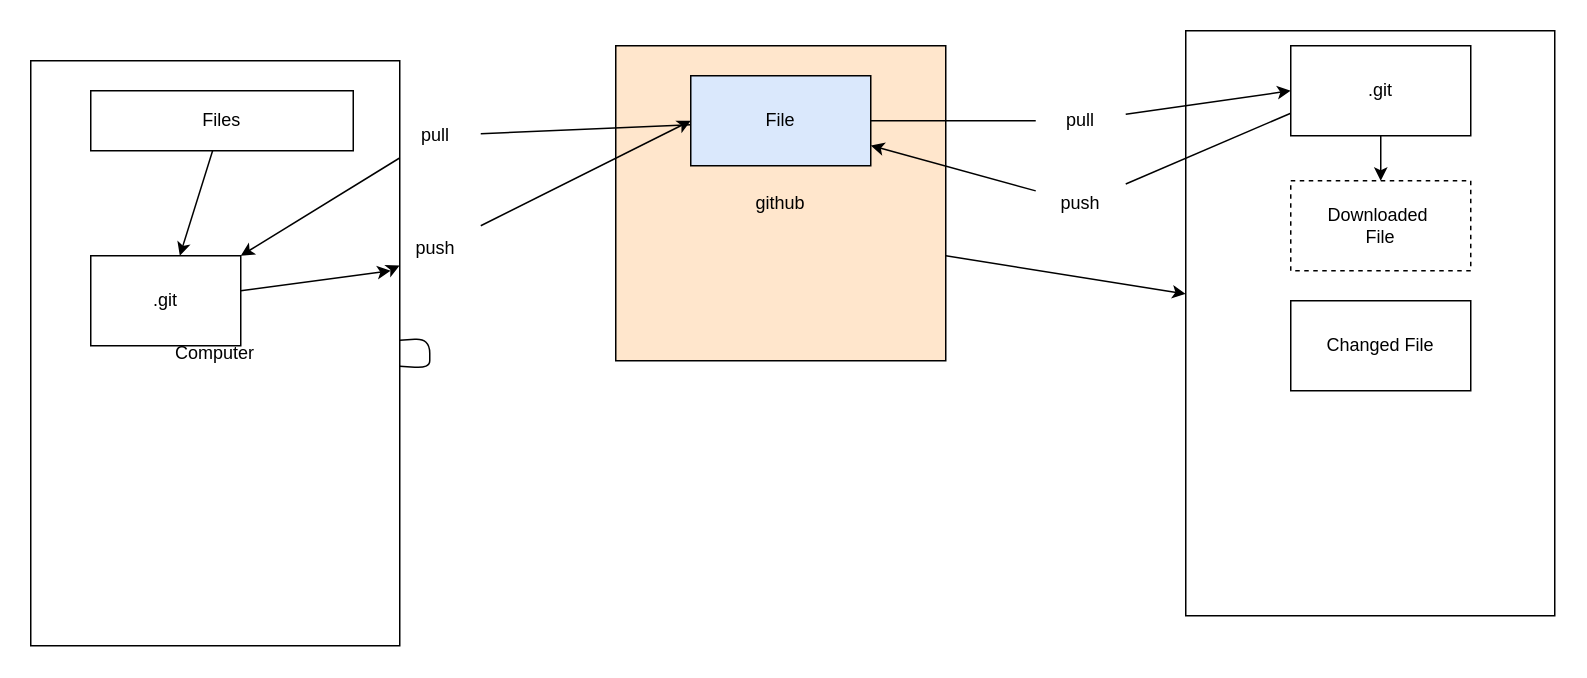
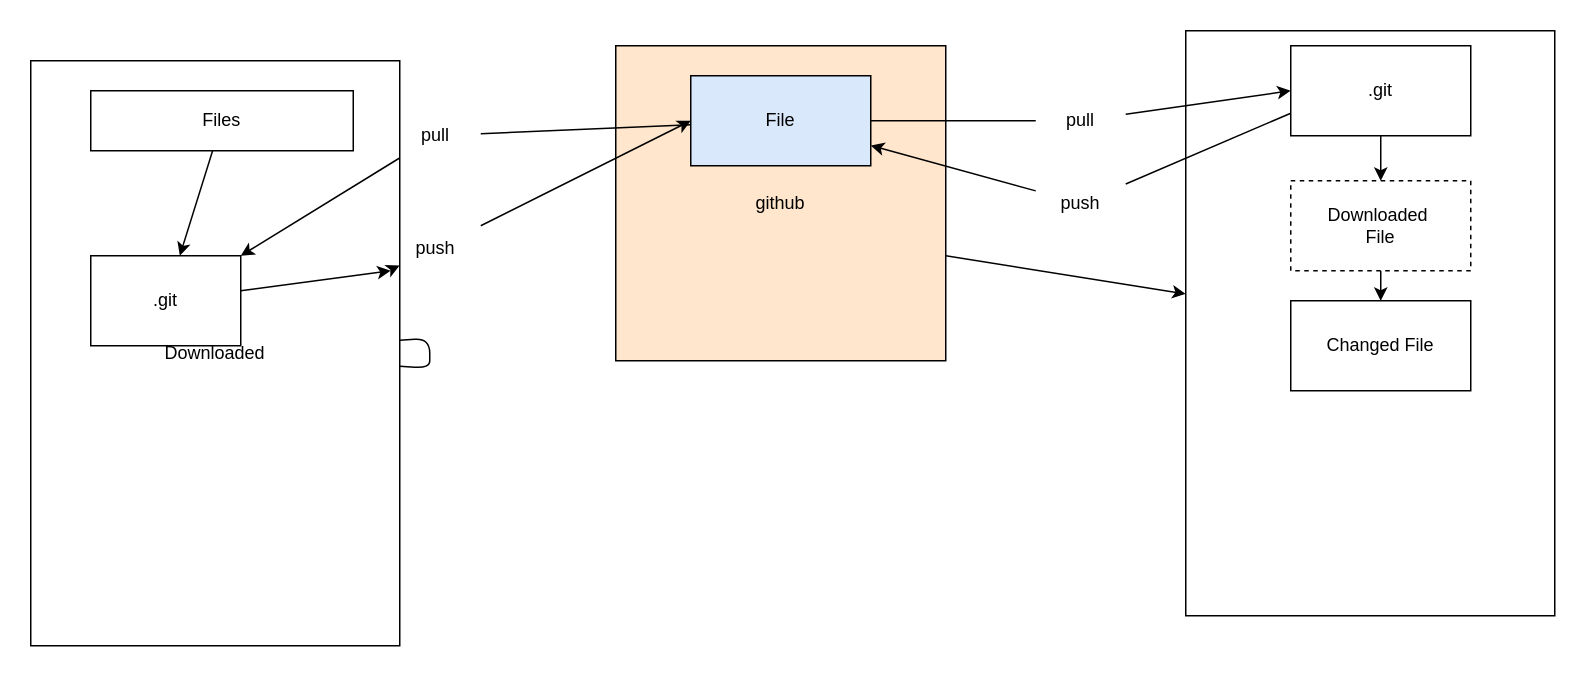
none -> (1381, 281)
(215, 353) -> (215, 353)
